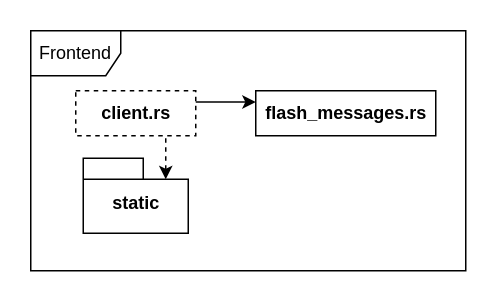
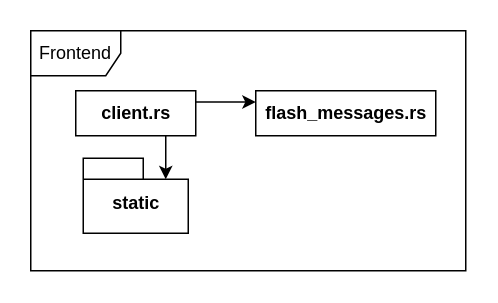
(136, 113) -> (136, 113)
(166, 151) -> (166, 151)
